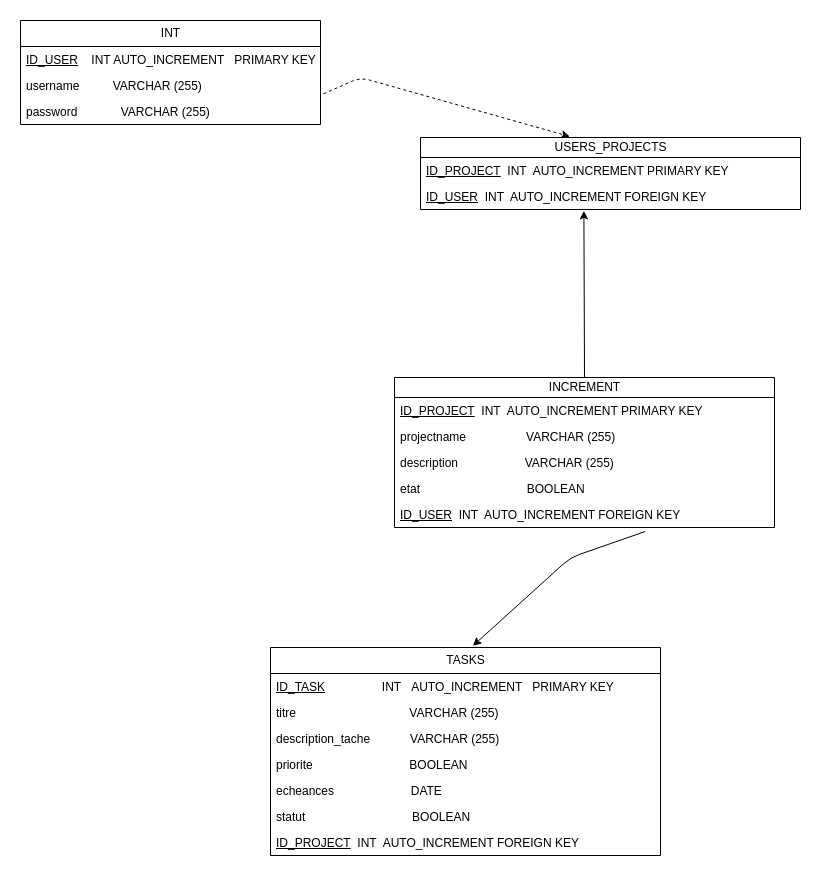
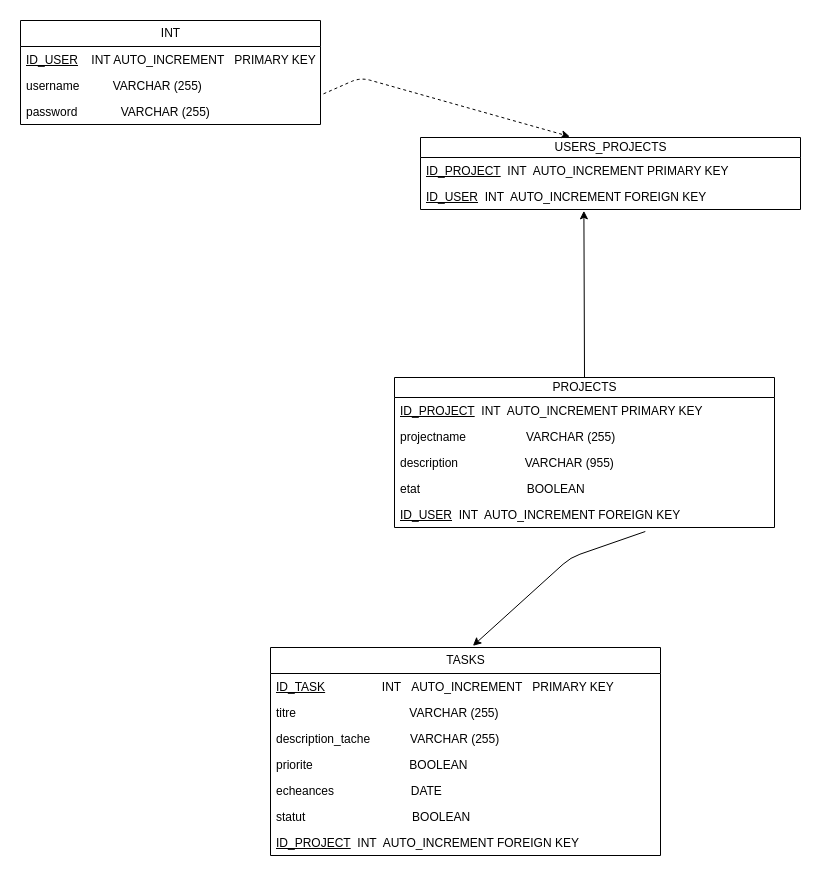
(585, 388) -> (585, 388)
(528, 464) -> (528, 464)
